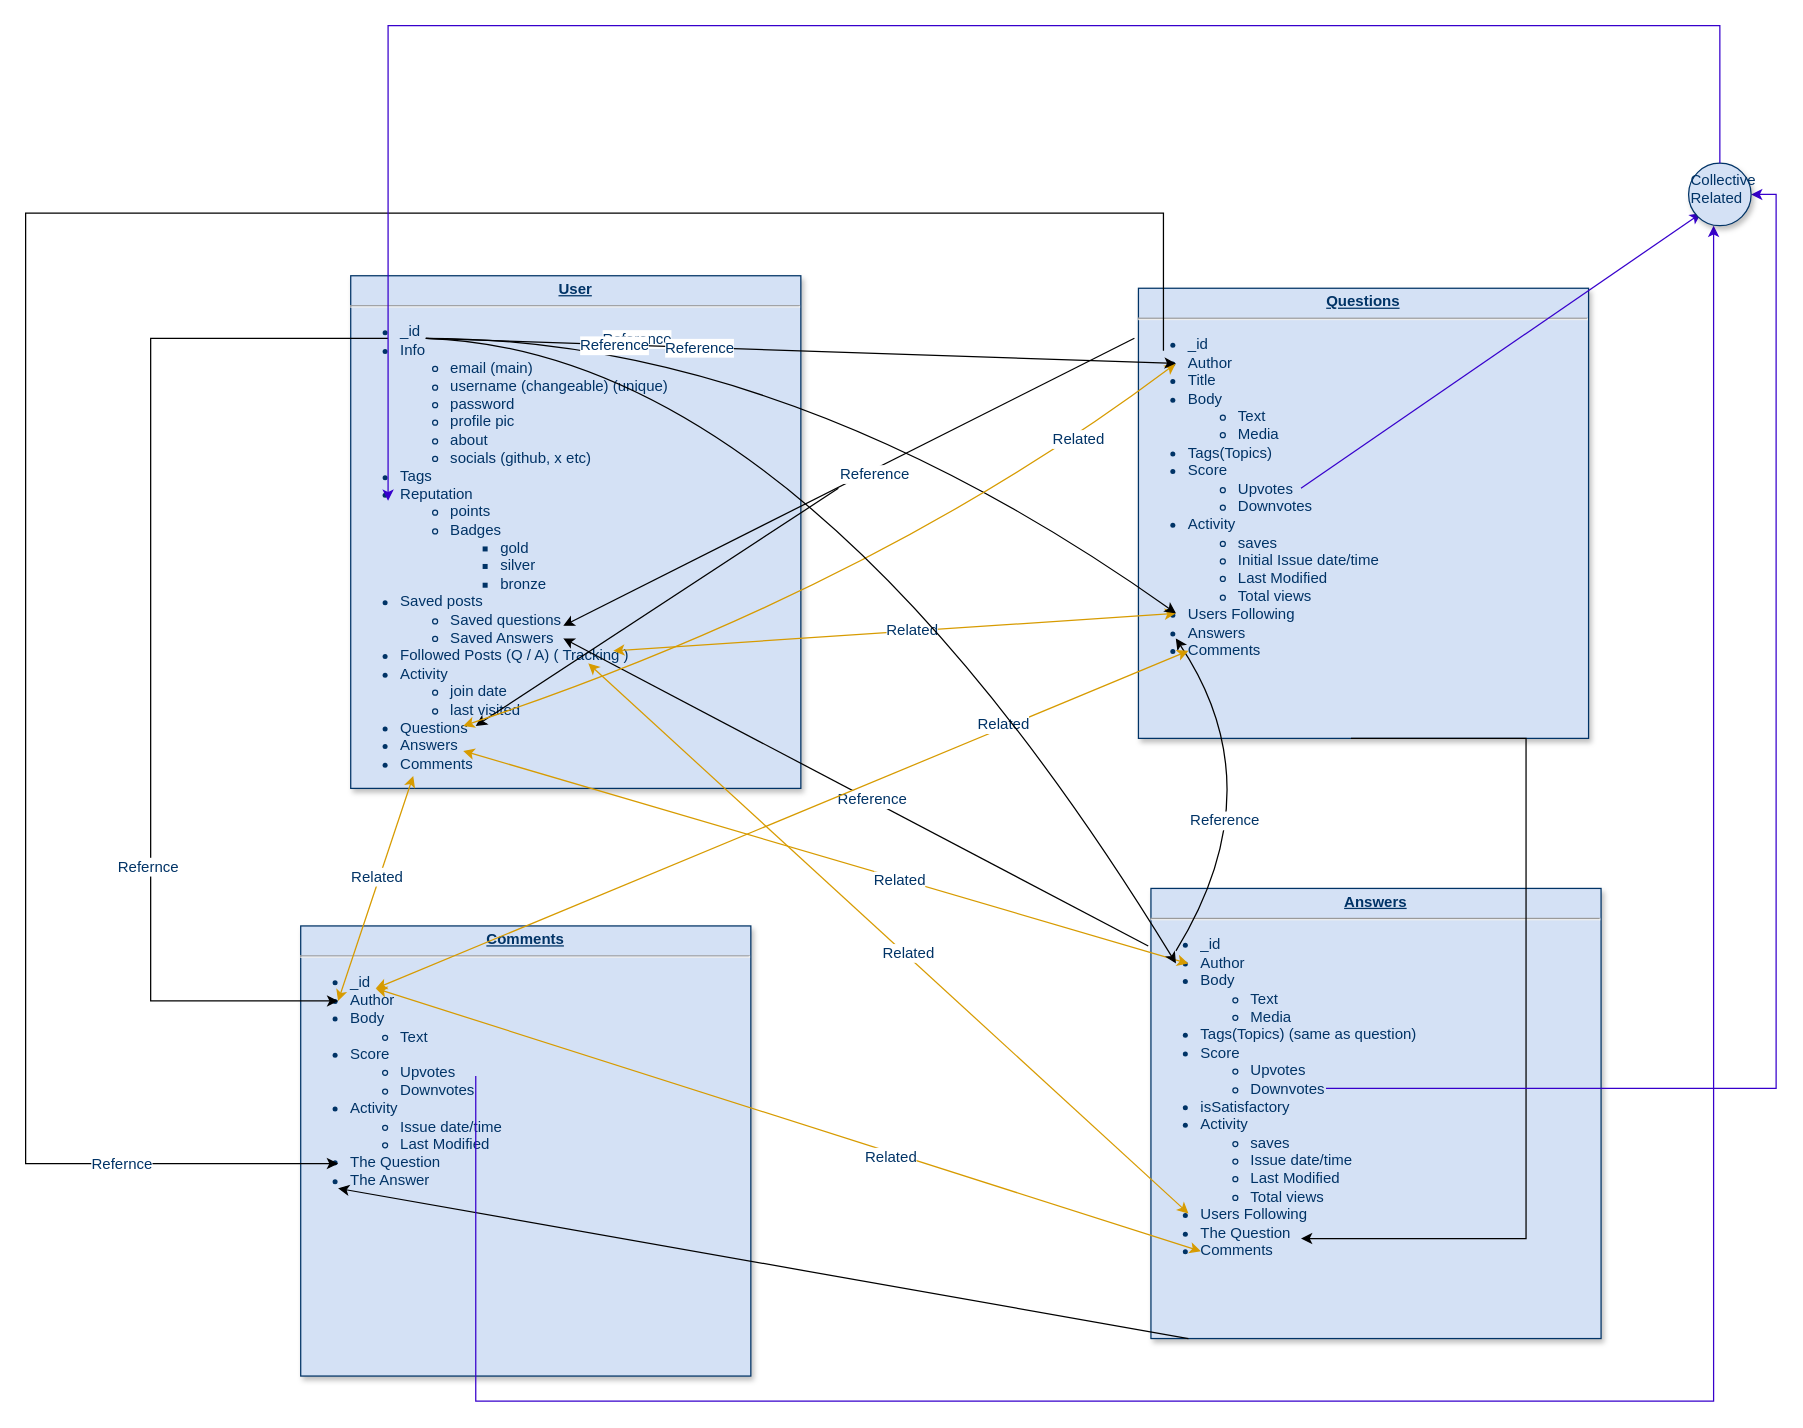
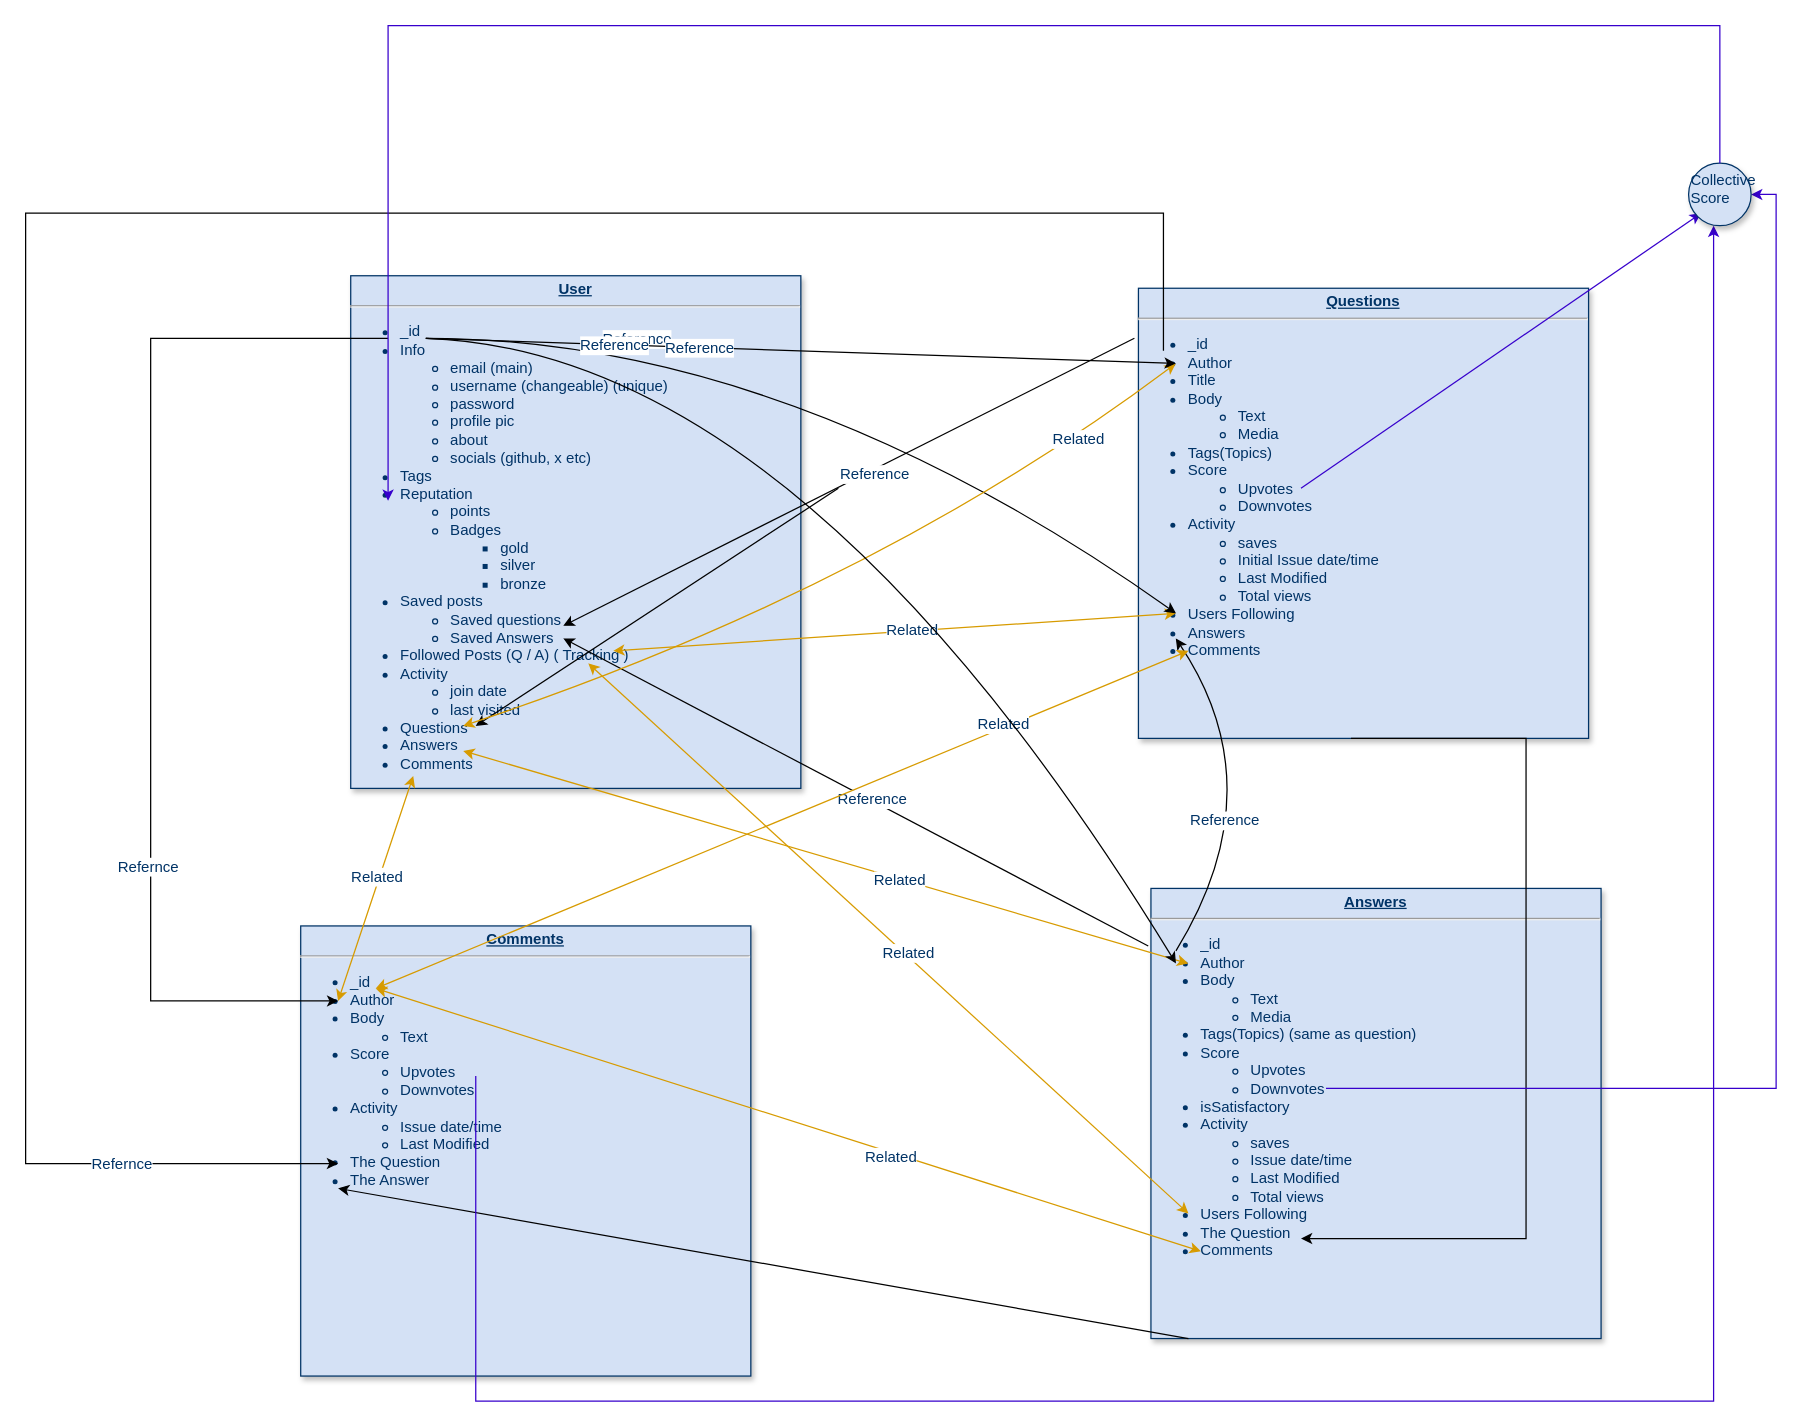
(1721, 199) -> (1721, 190)
